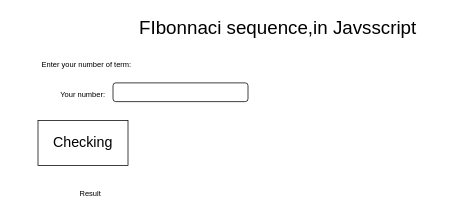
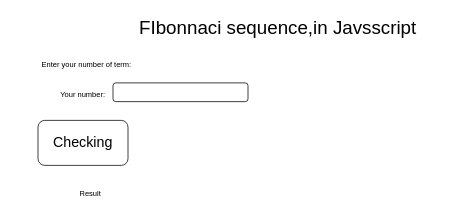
(83, 143) -> (83, 143)
